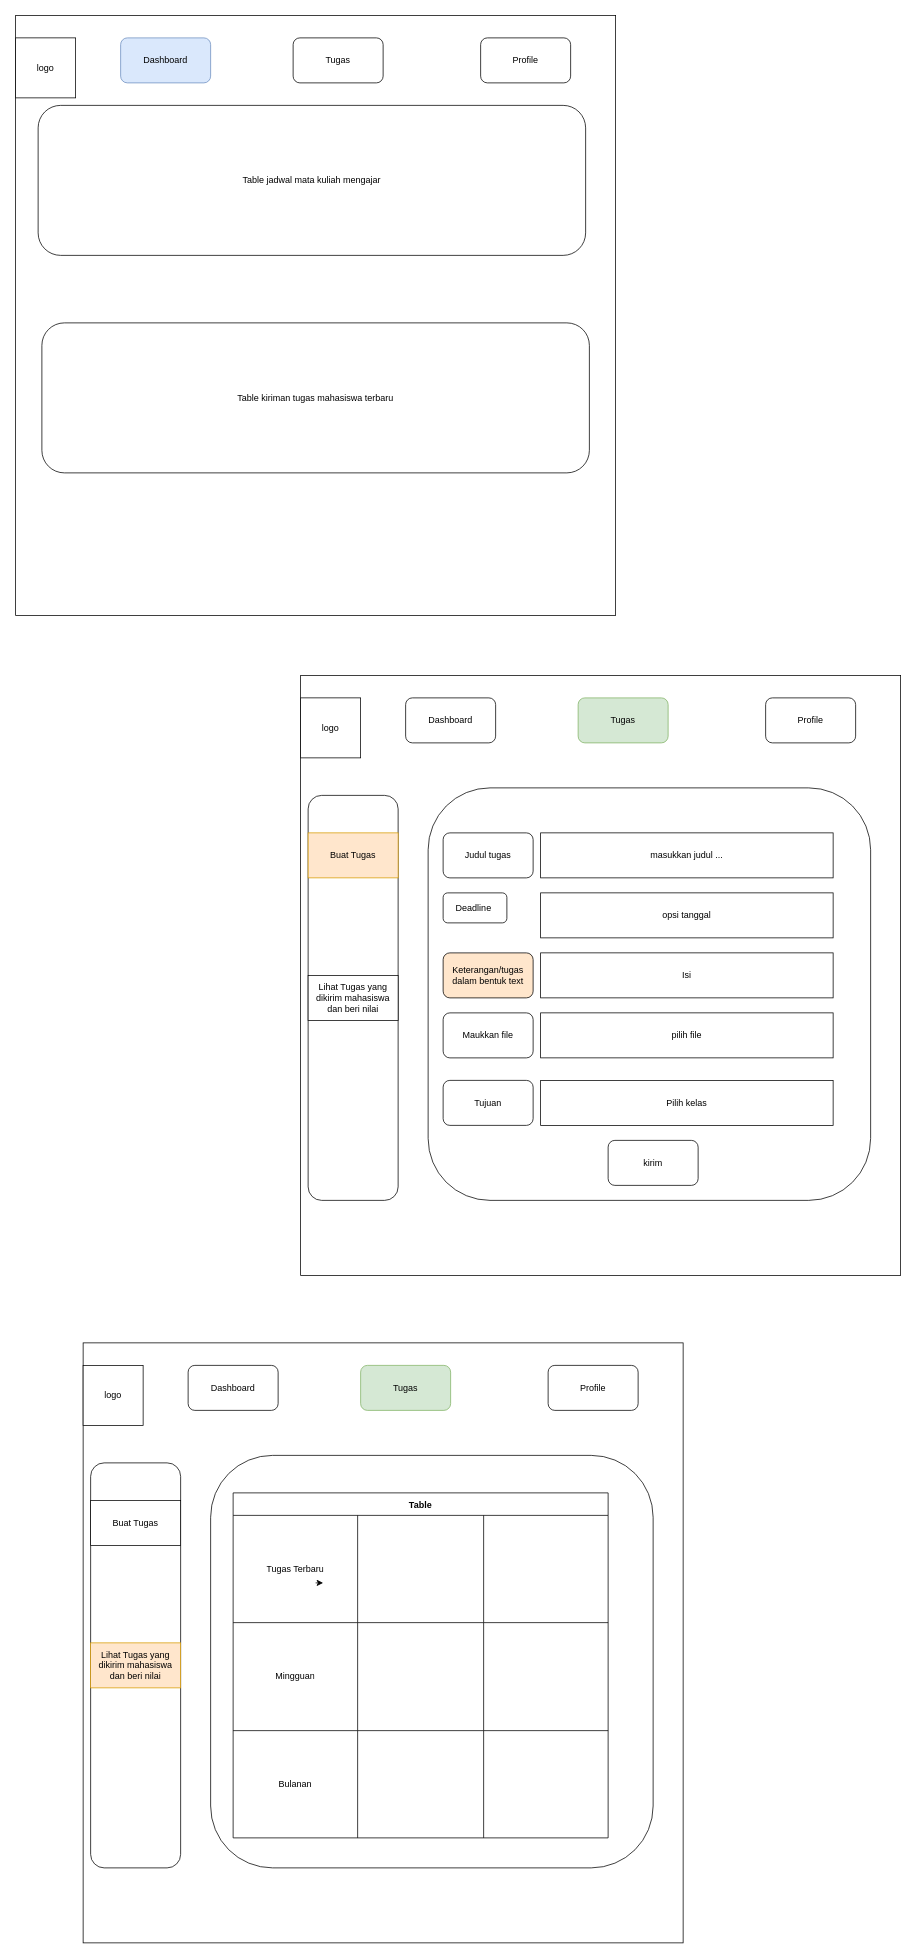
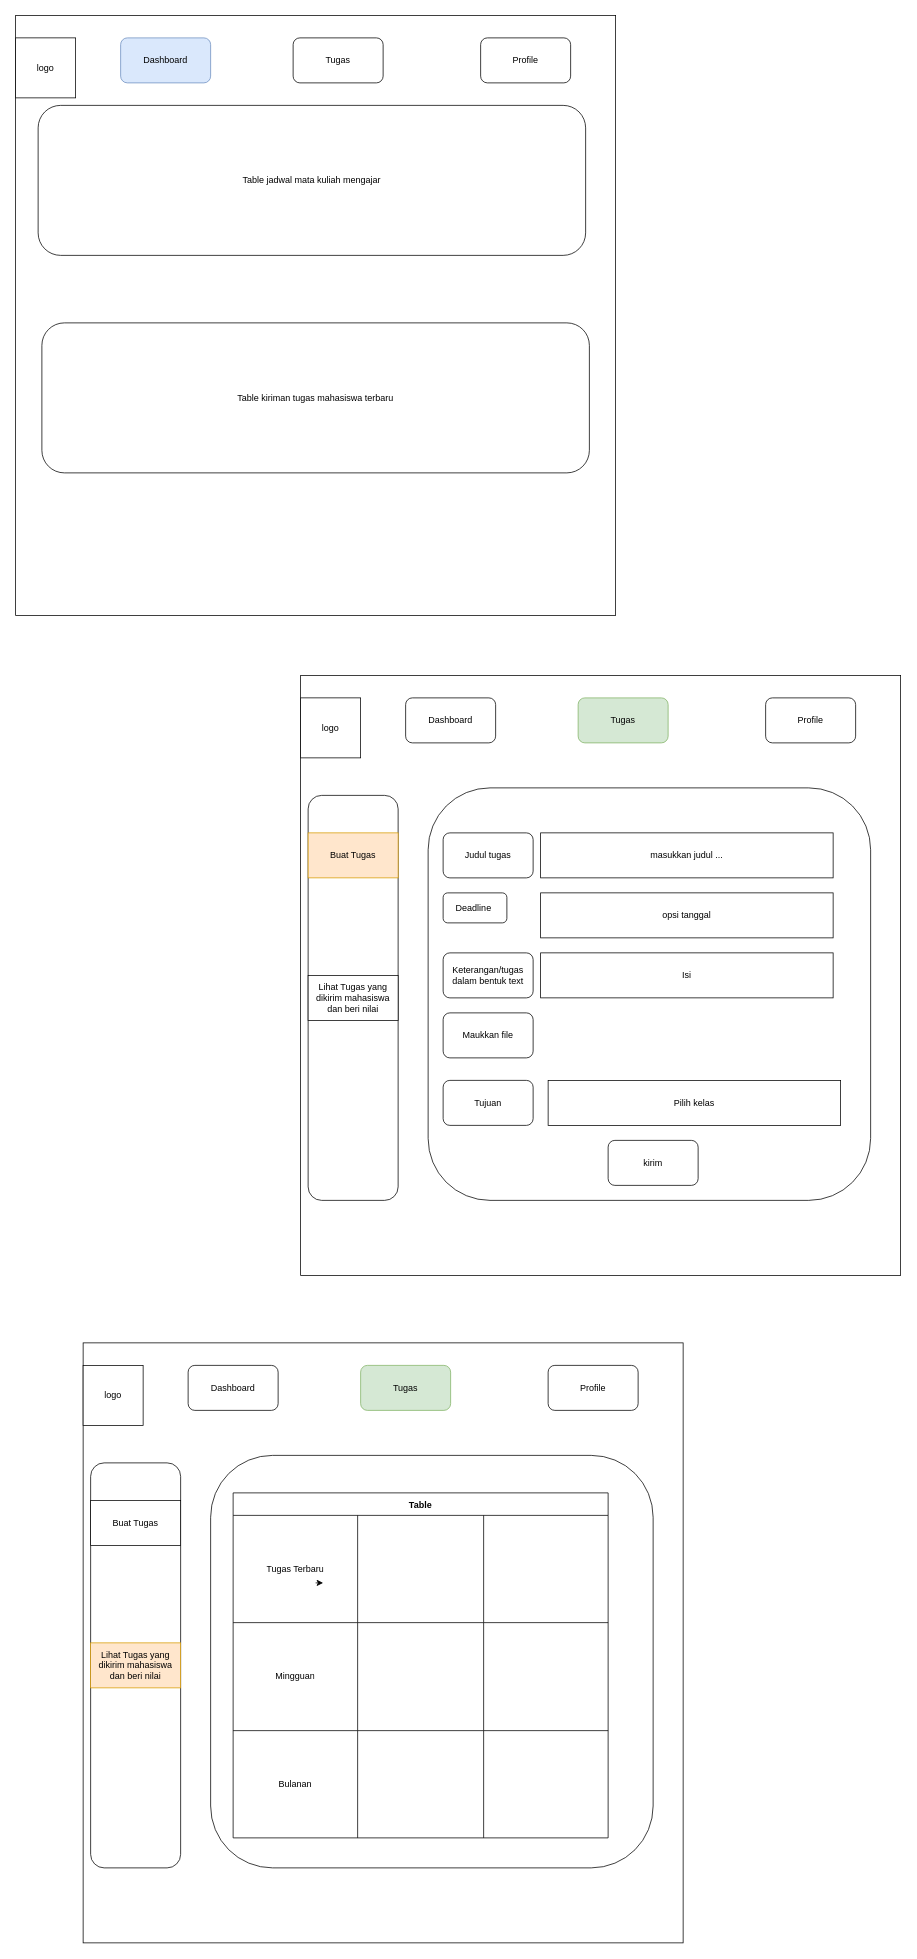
(488, 975) -> (488, 975)
(687, 1035) -> none
(687, 1103) -> (694, 1103)
